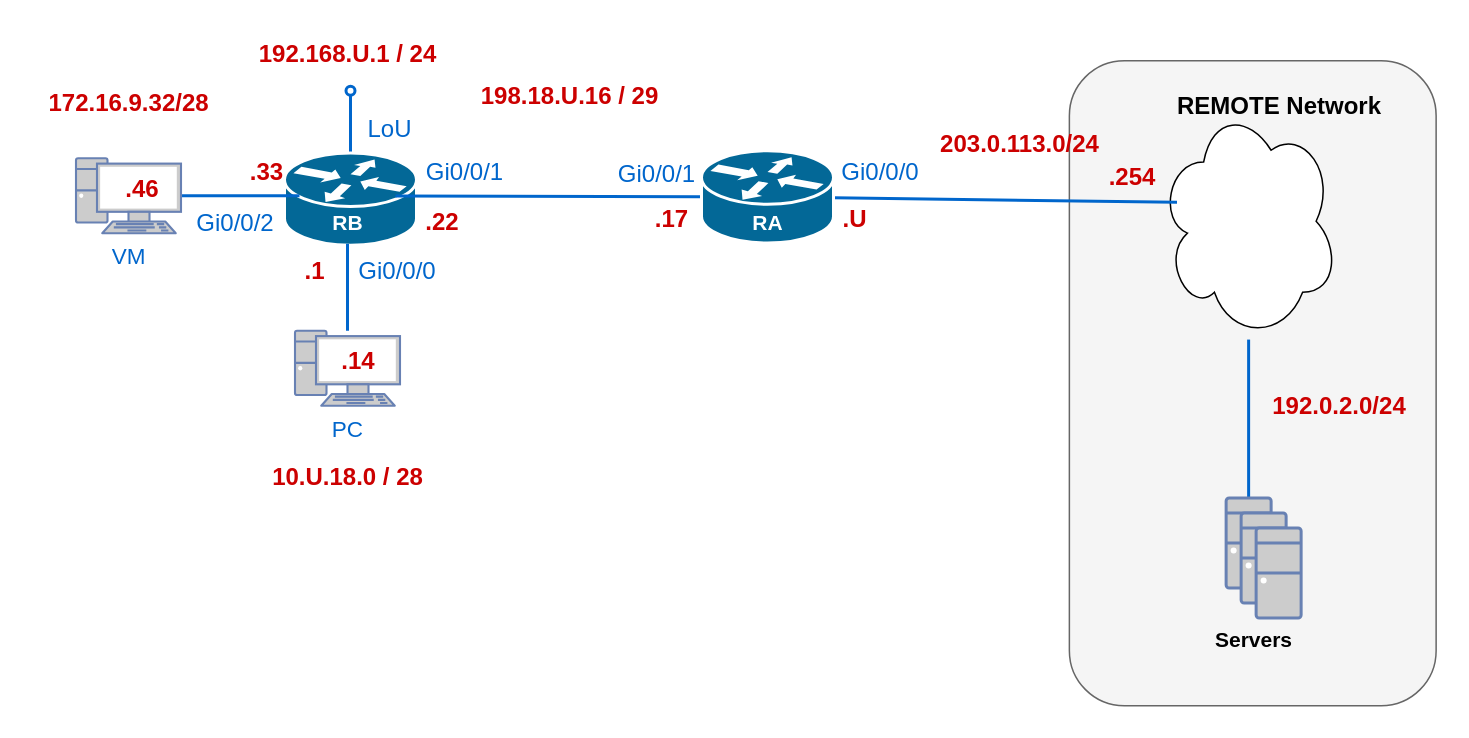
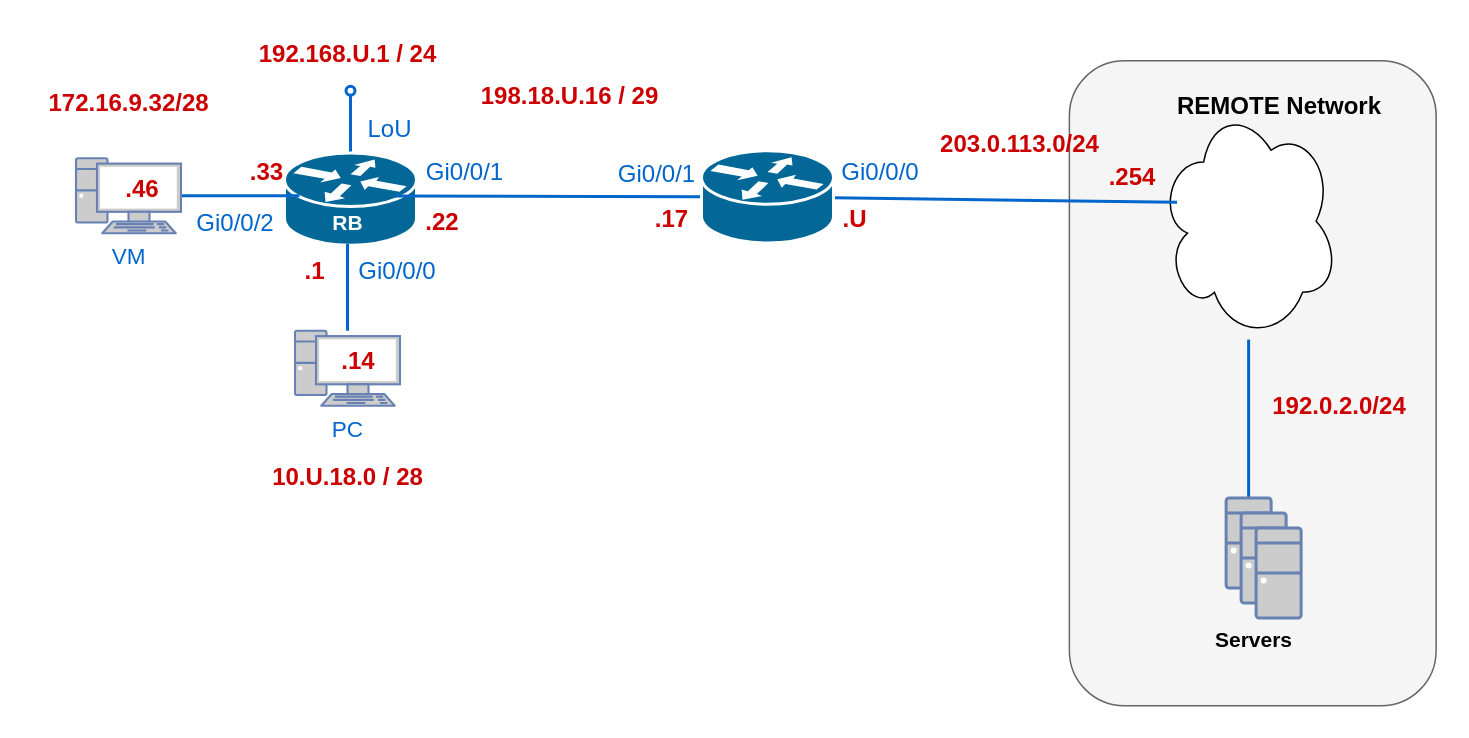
(767, 221) -> none
